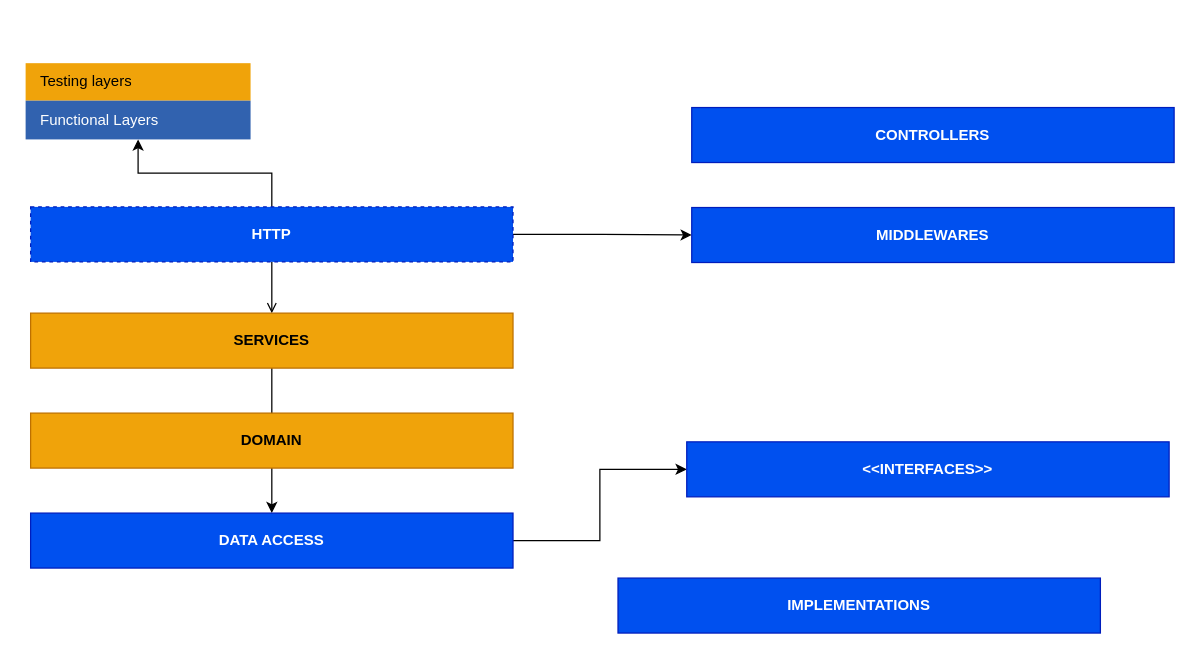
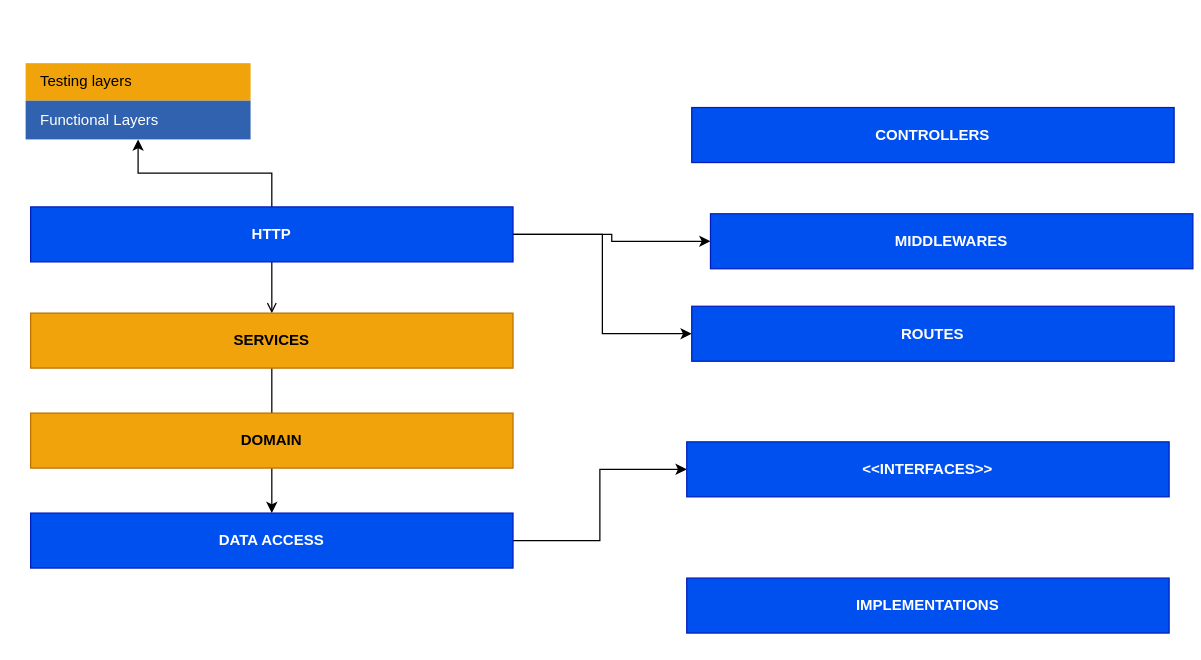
(272, 234) -> (272, 234)
(933, 235) -> (952, 241)
none -> (603, 326)
none -> (933, 334)
(859, 606) -> (928, 606)
